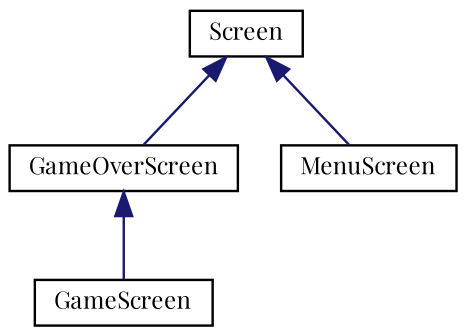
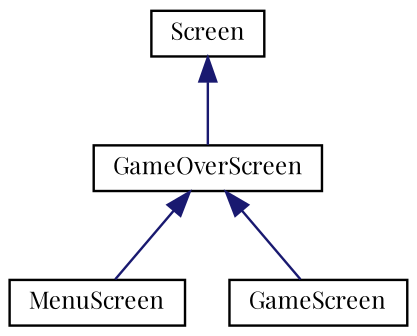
(316, 110) -> (145, 245)
